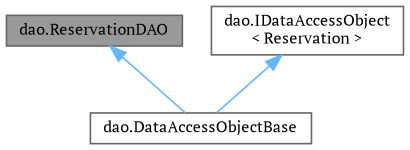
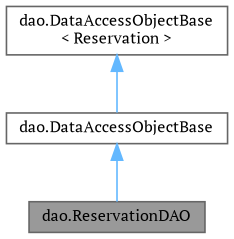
(307, 31) -> (117, 31)
(154, 85) -> (117, 181)
